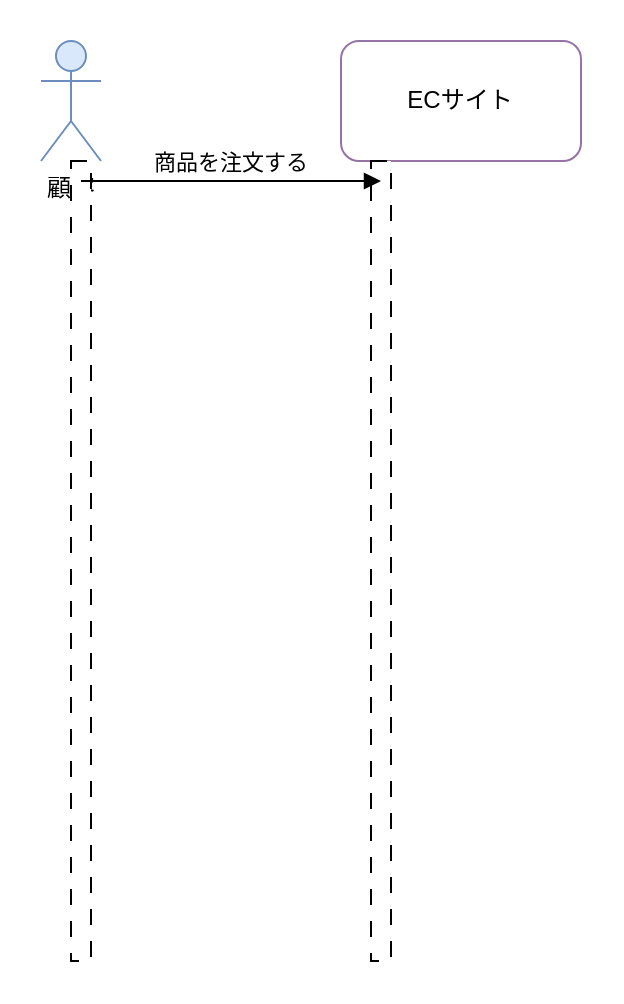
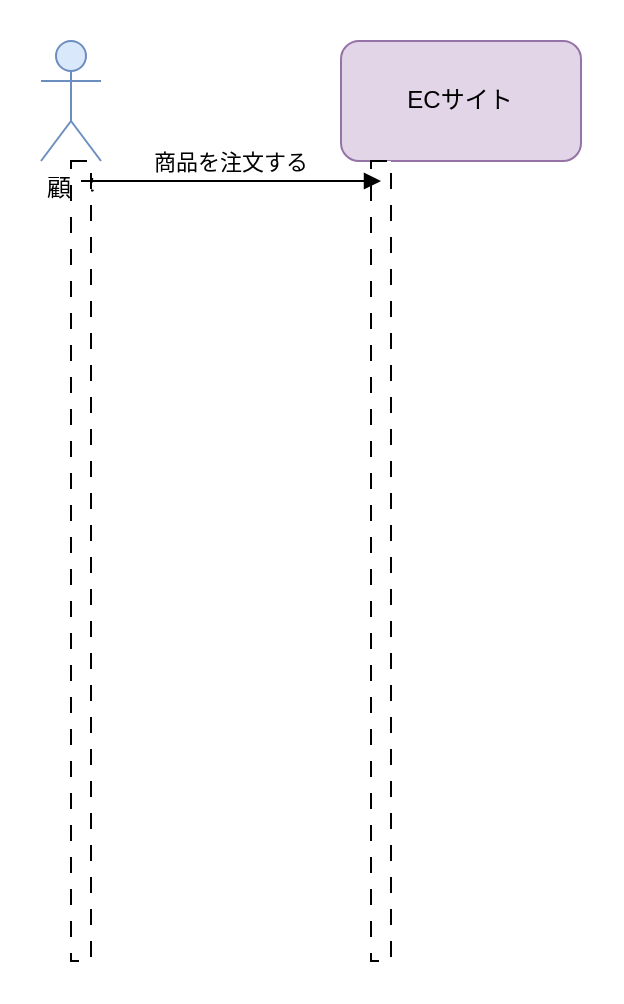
(461, 101) -> (461, 101)
